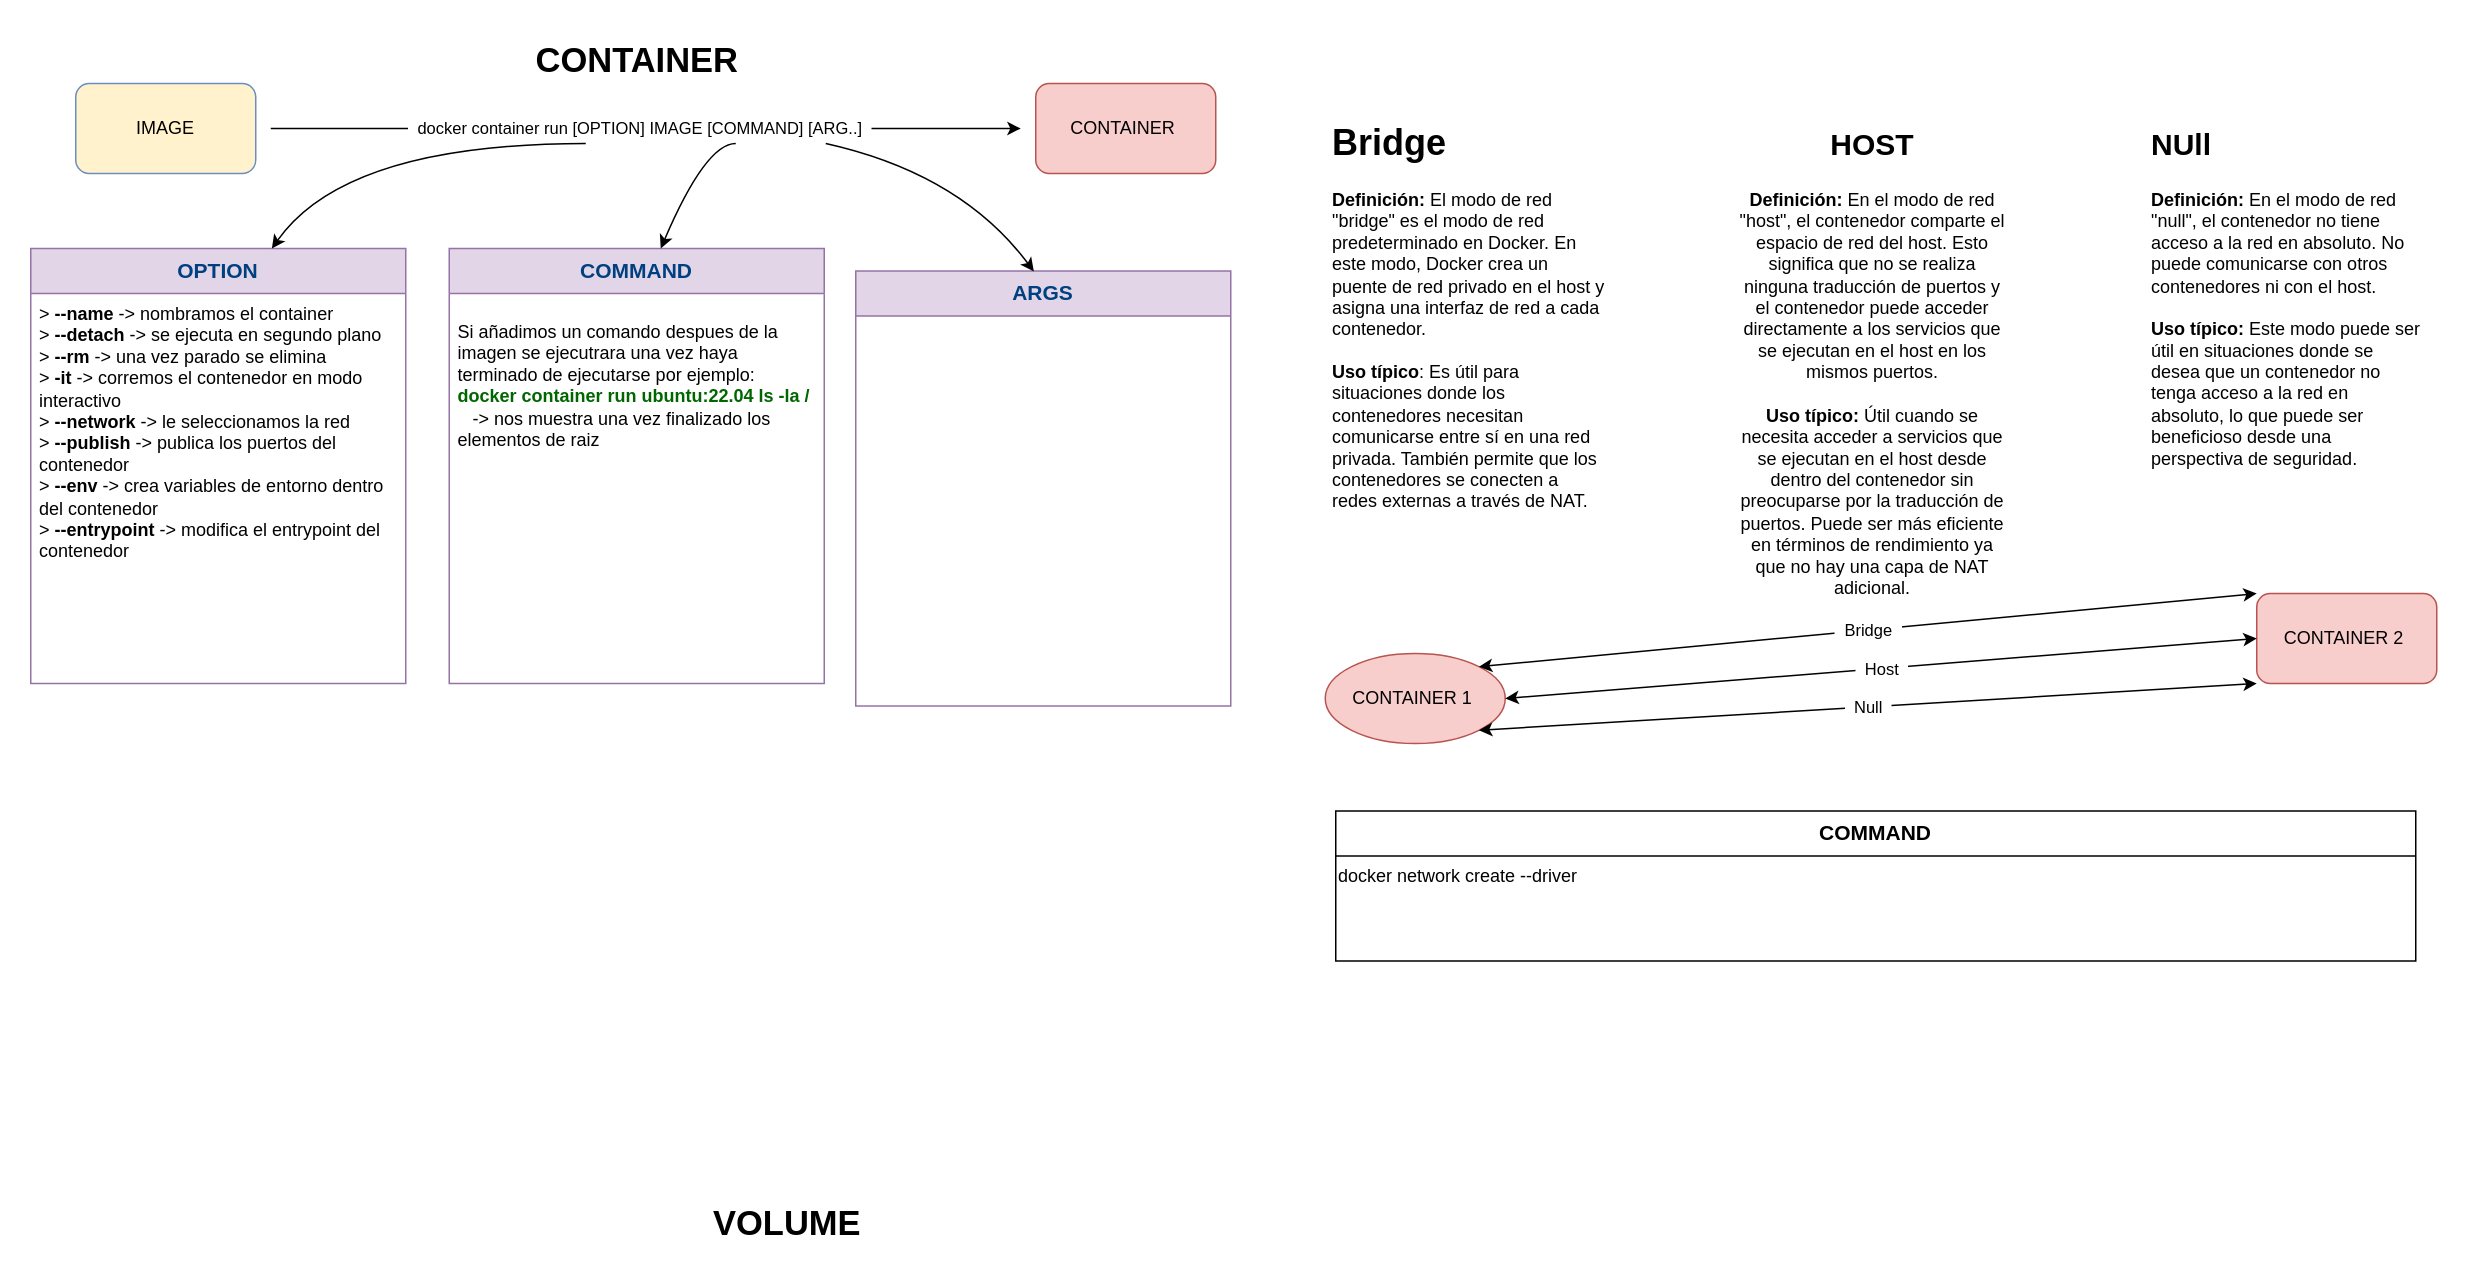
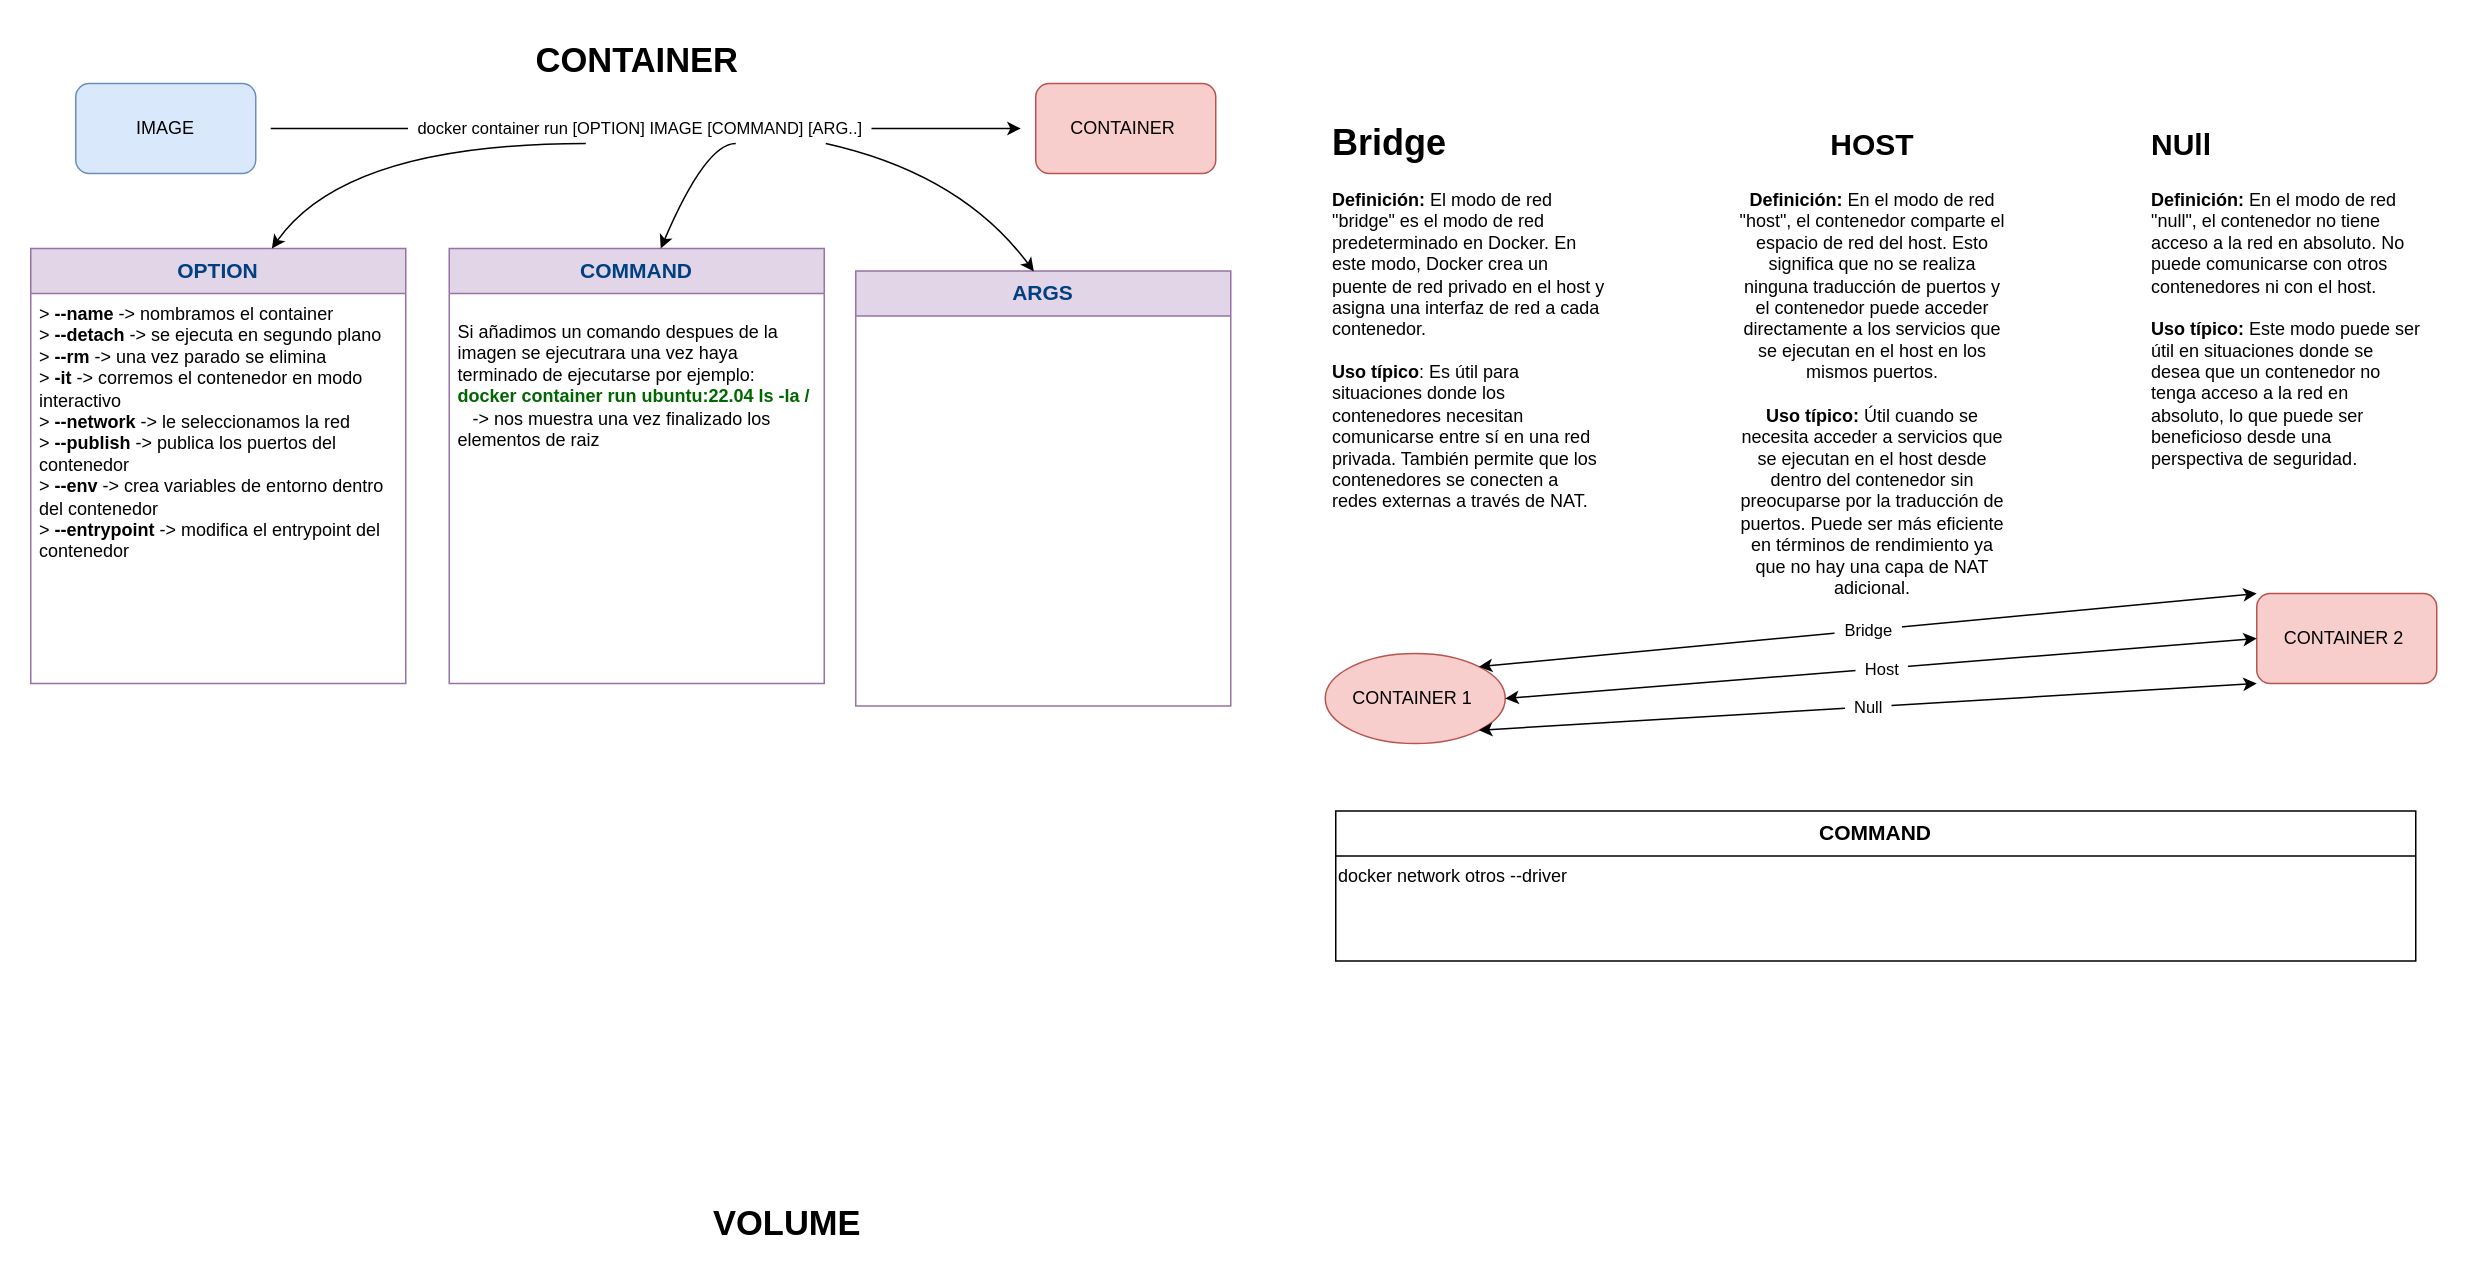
(166, 128) -> (166, 128)
(1481, 908) -> (1476, 908)
